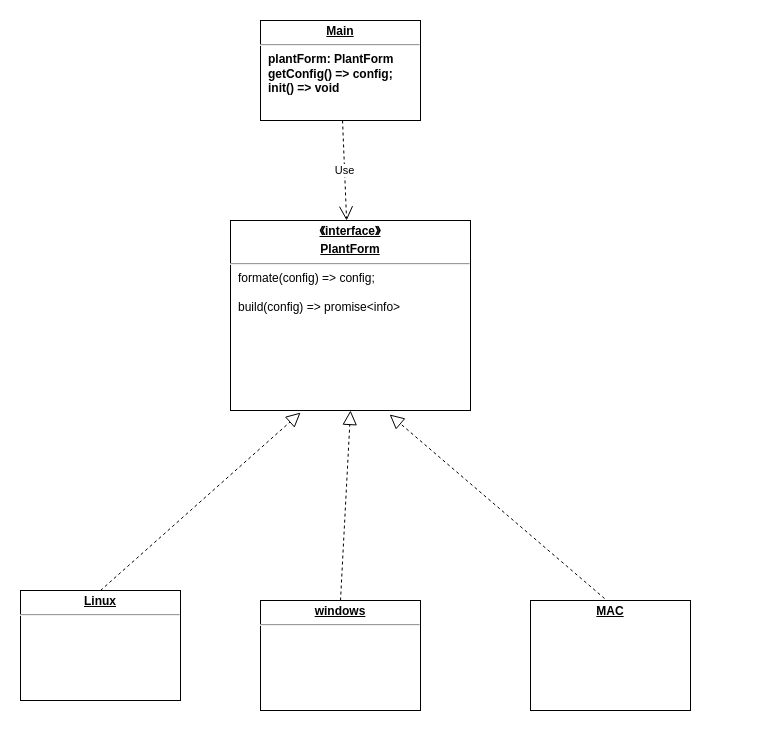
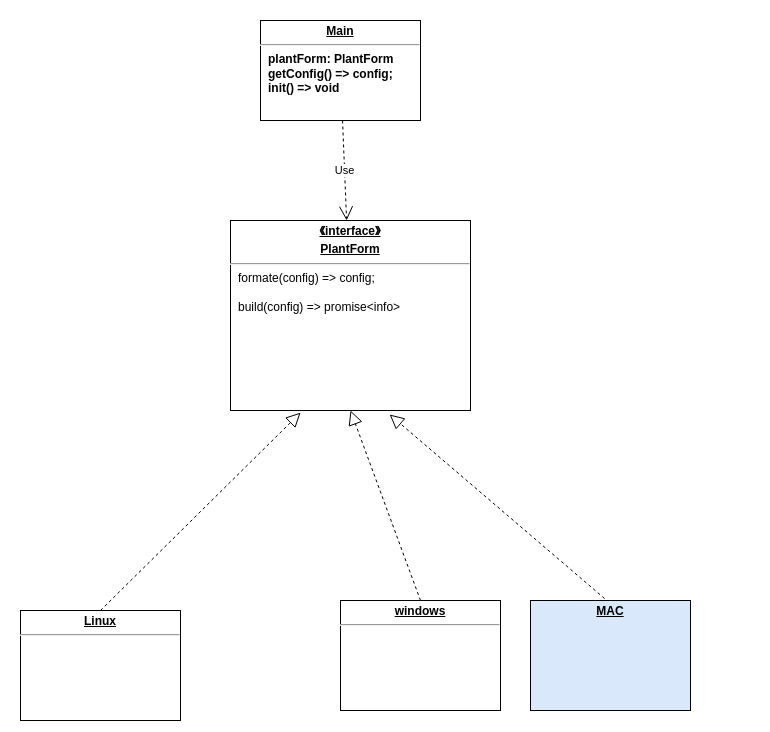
(101, 646) -> (101, 666)
(341, 656) -> (421, 656)
(611, 656) -> (611, 656)
